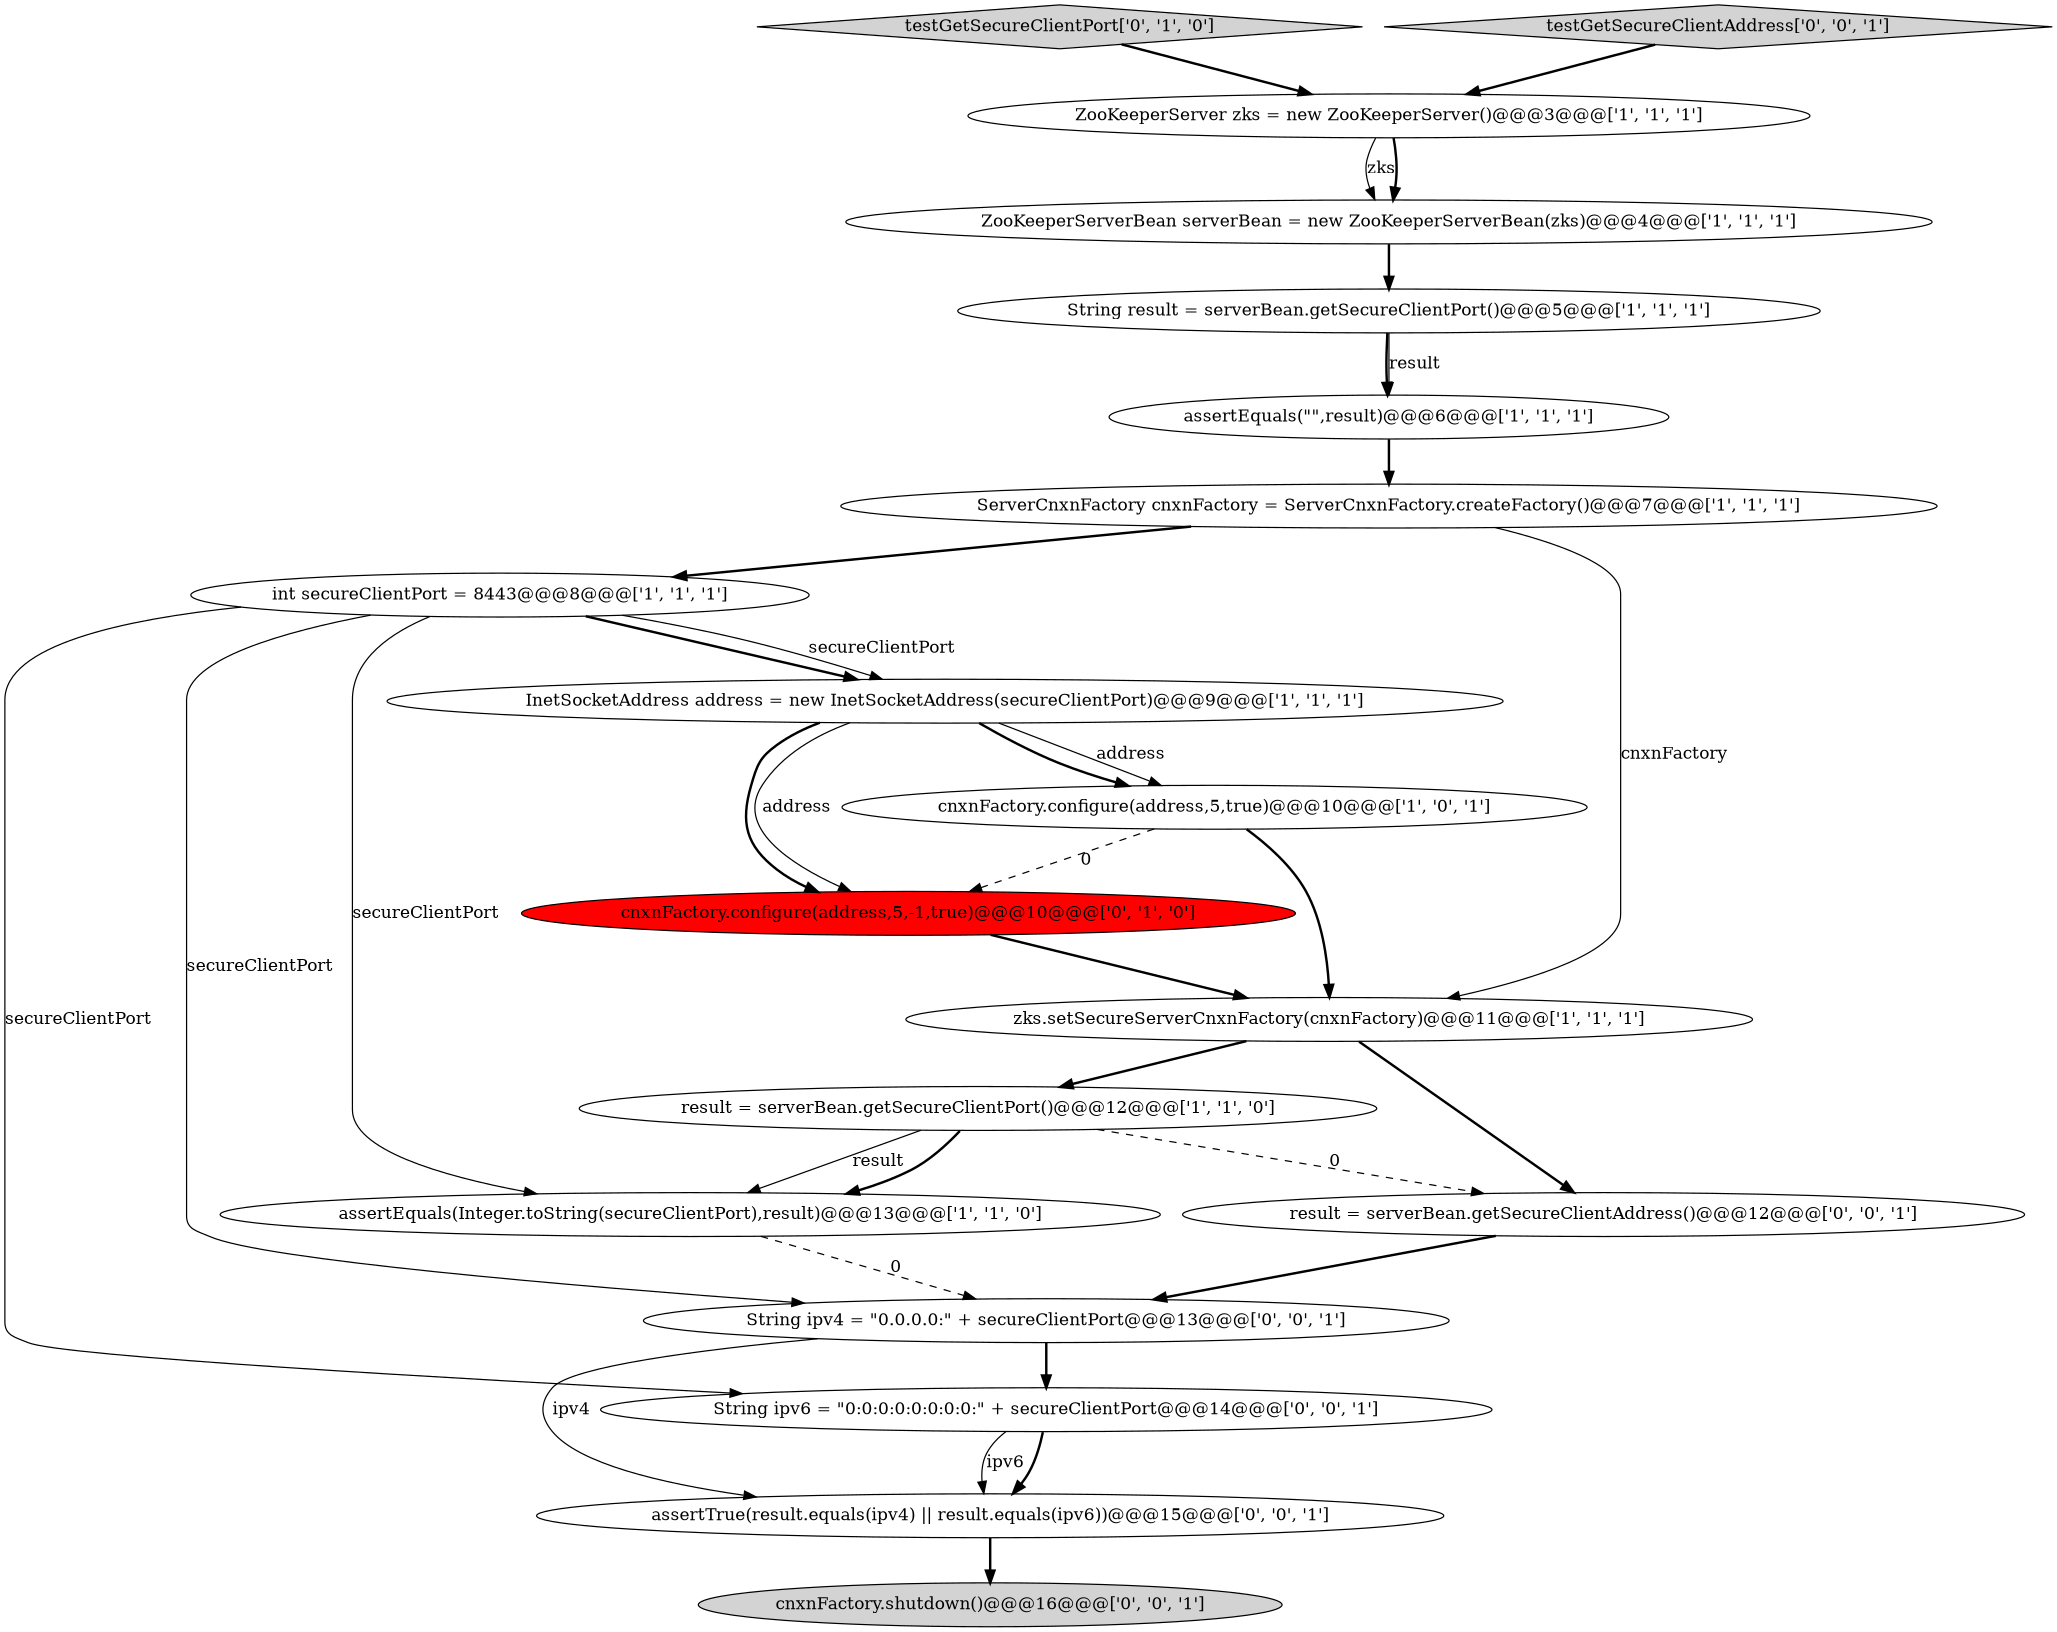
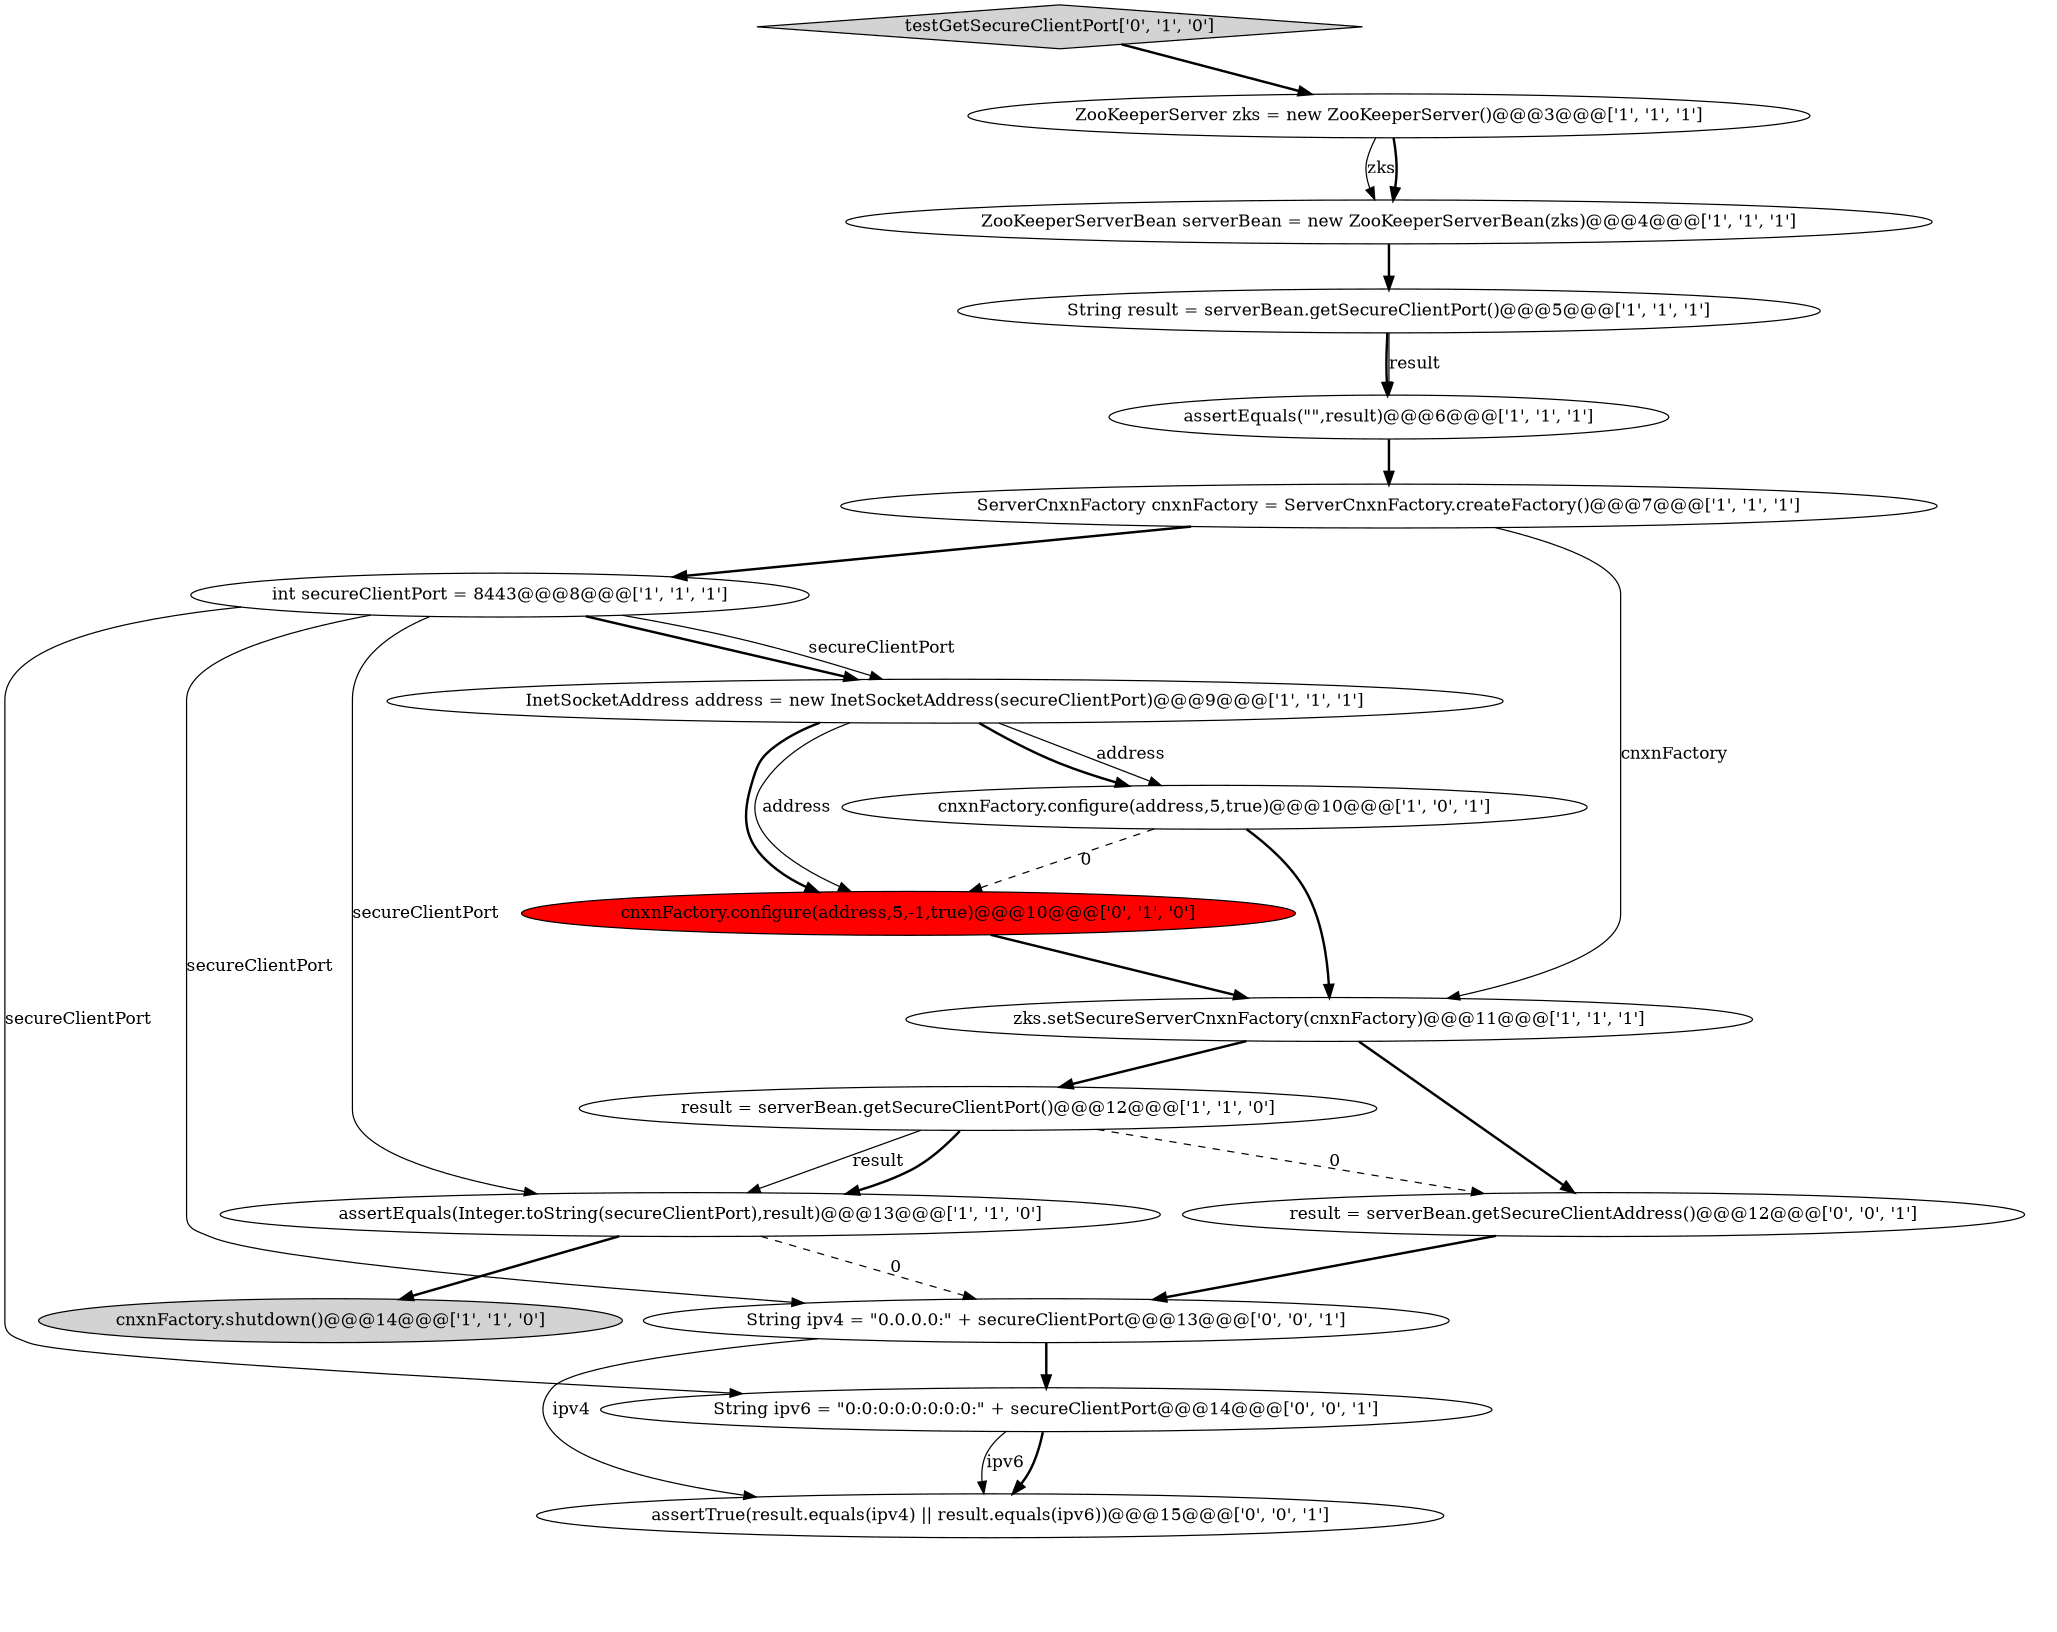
(1718, 27) -> none
none -> (330, 1321)
(990, 1605) -> none
